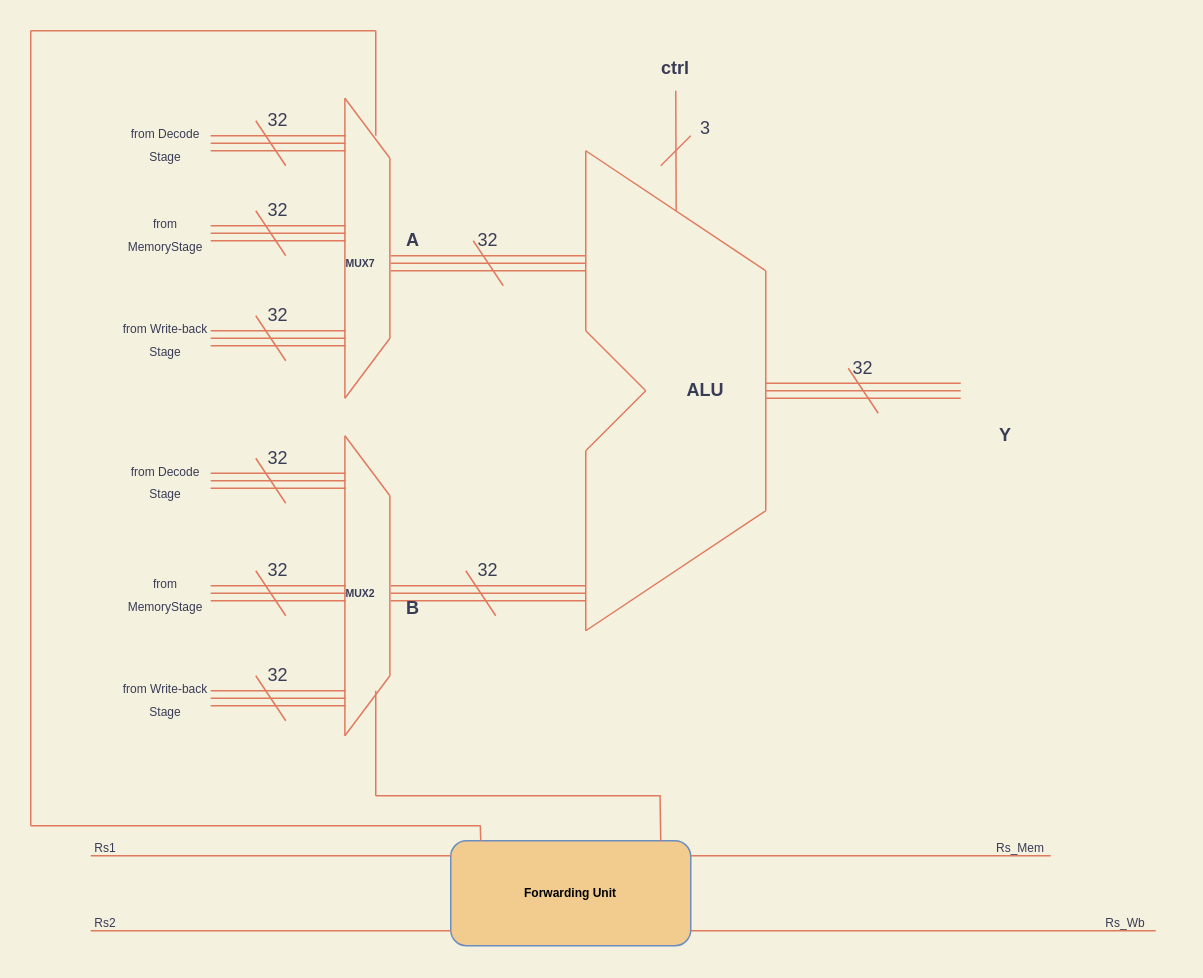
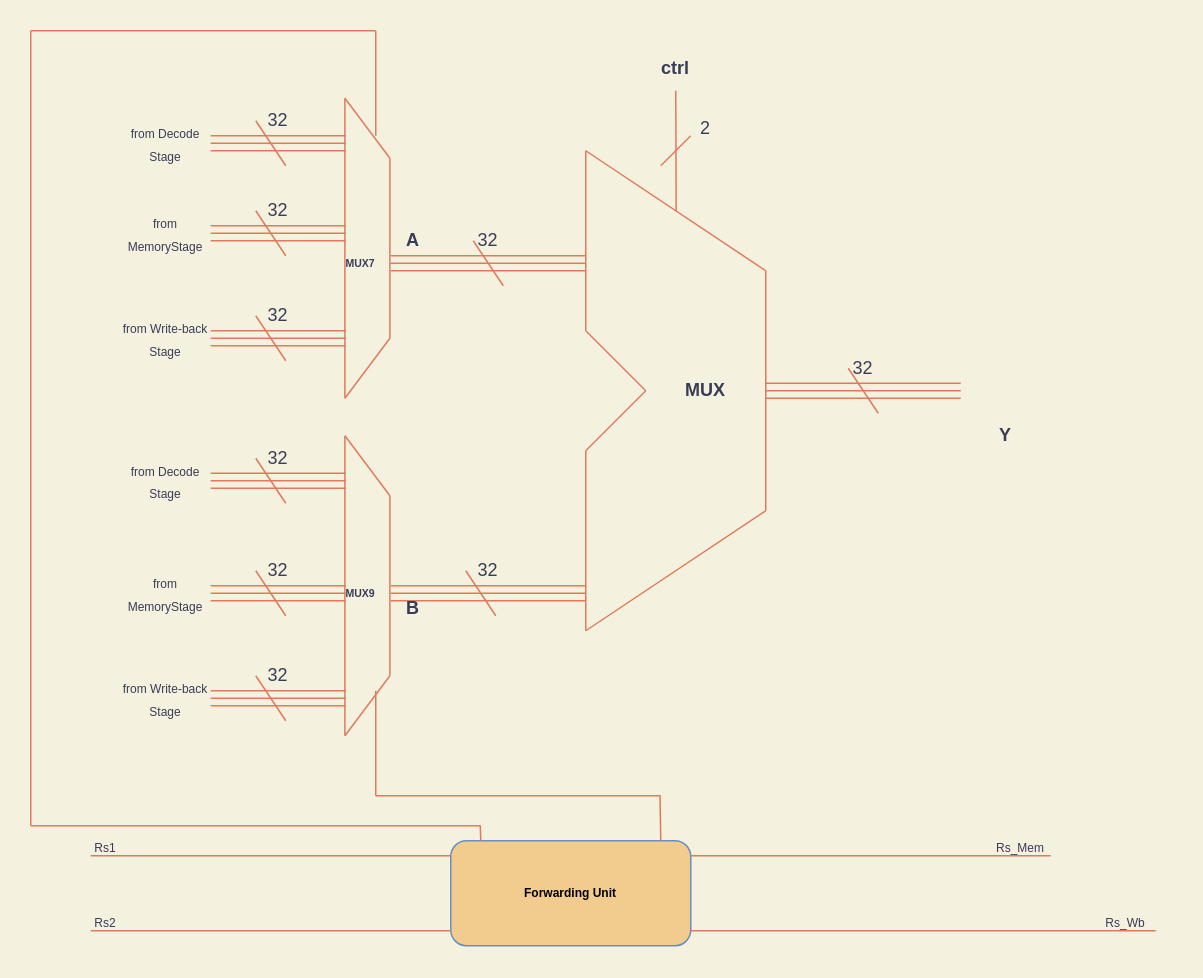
(706, 128) -> (706, 128)
(706, 391) -> (706, 391)
(361, 593) -> (361, 593)
